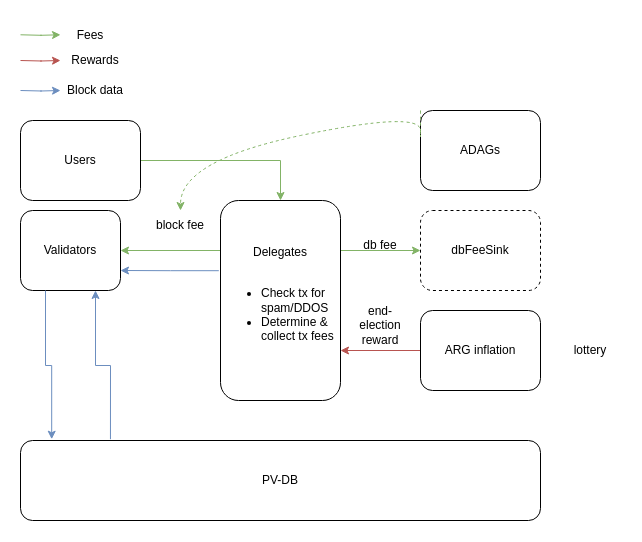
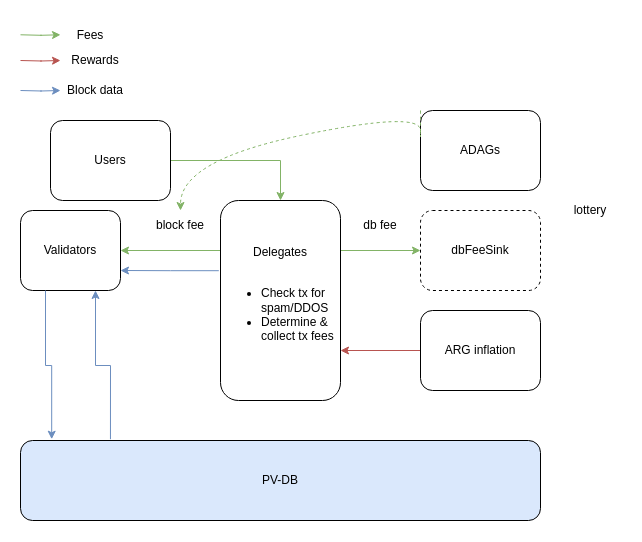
(81, 161) -> (111, 161)
(381, 246) -> (381, 226)
(381, 326) -> none
(591, 351) -> (591, 211)
(281, 481) -> (281, 481)
